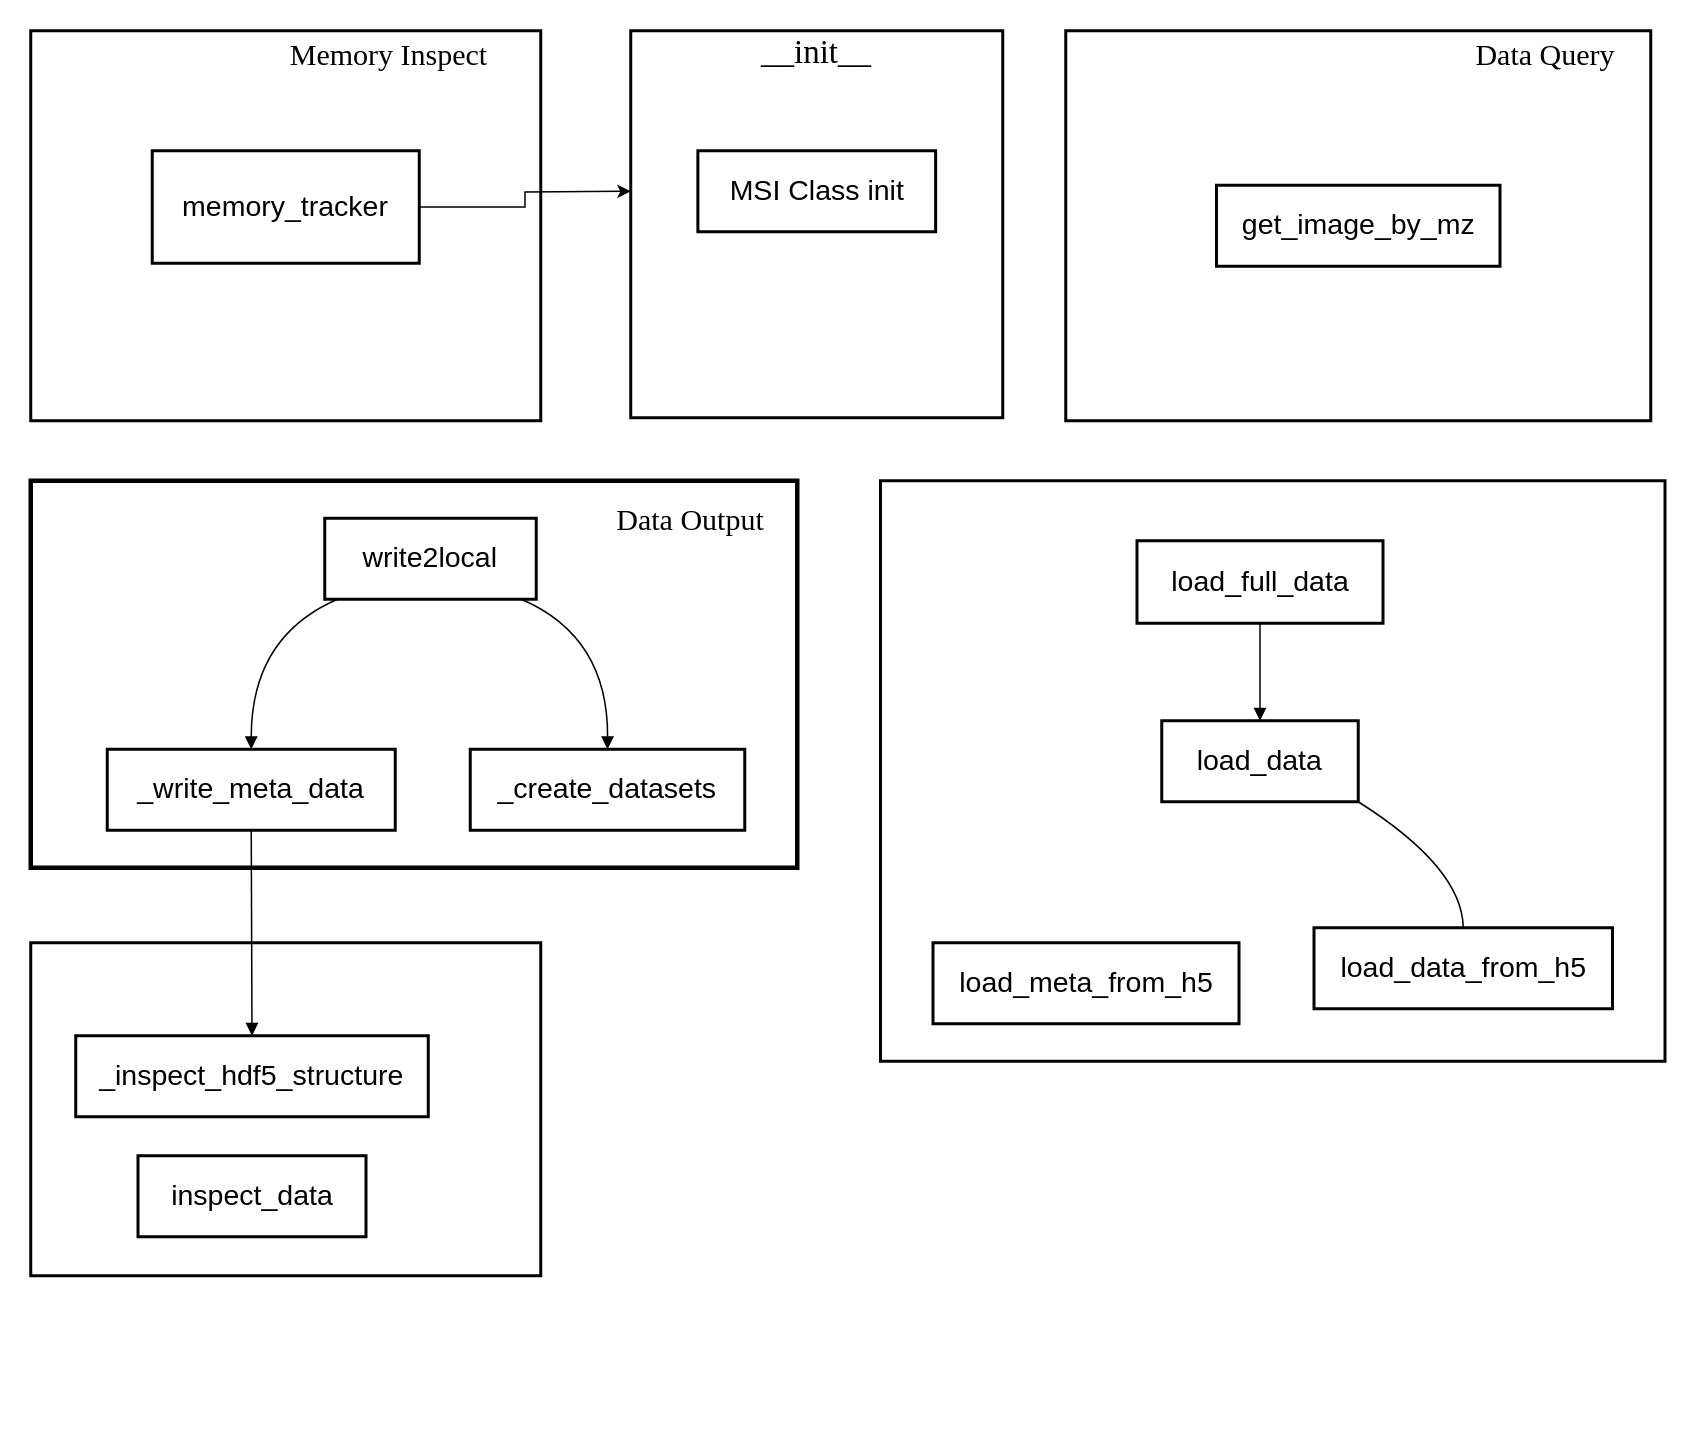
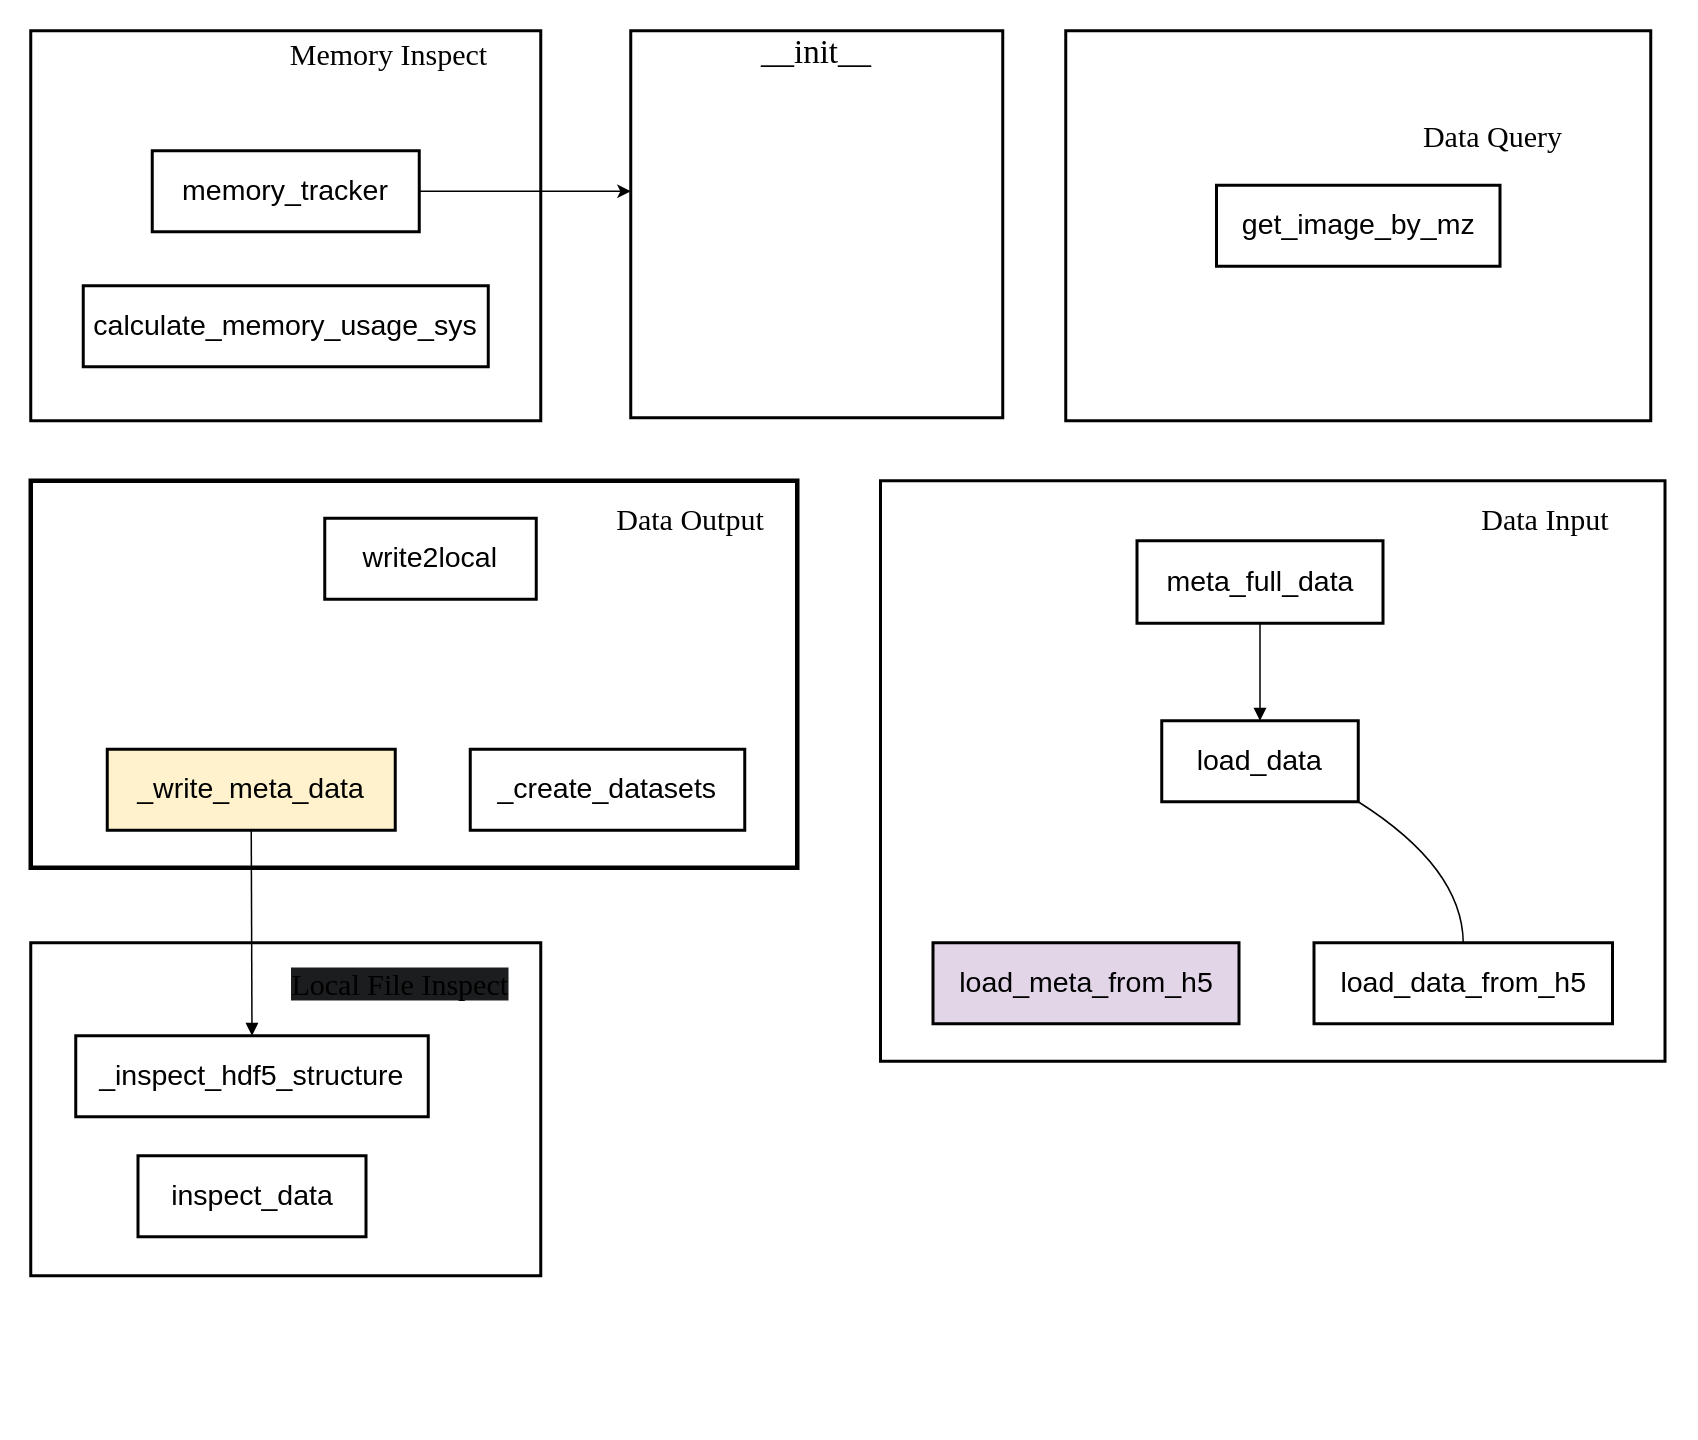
(1546, 53) -> (1493, 136)
(817, 191) -> none
(286, 207) -> (286, 191)
none -> (286, 326)
none -> (1546, 518)
(1261, 583) -> (1261, 583)
(272, 654) -> none
(587, 654) -> none
(251, 790) -> (251, 790)
(1463, 968) -> (1463, 983)
none -> (401, 983)
(1086, 983) -> (1086, 983)
